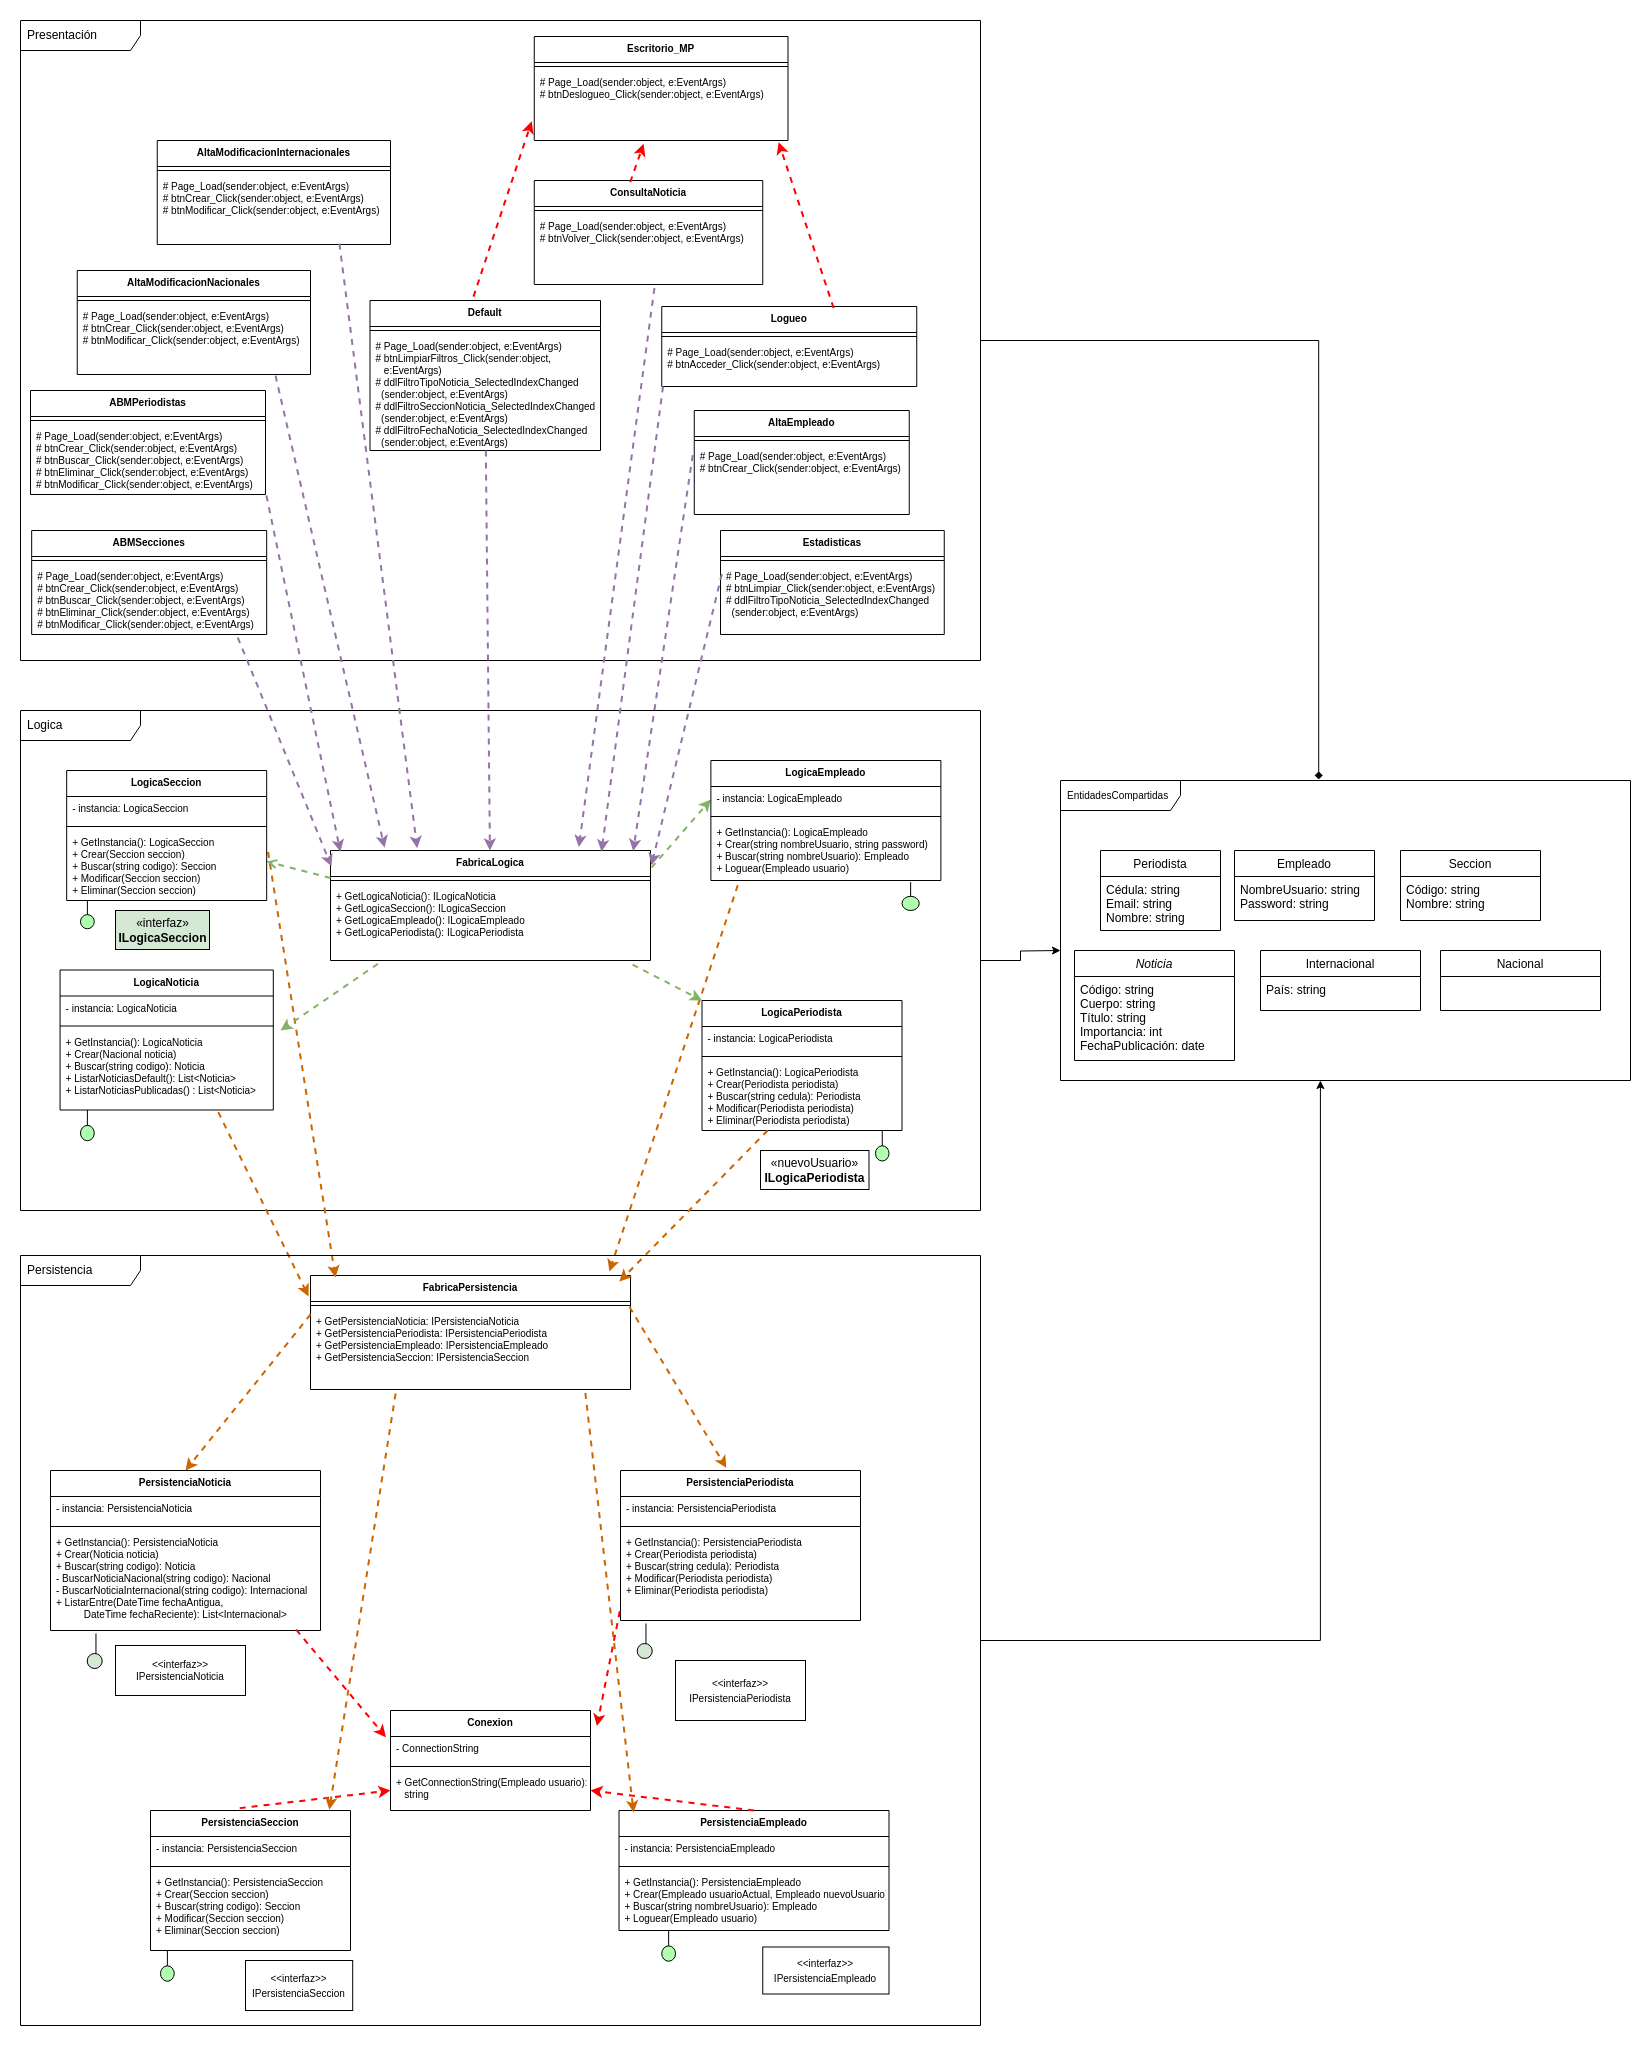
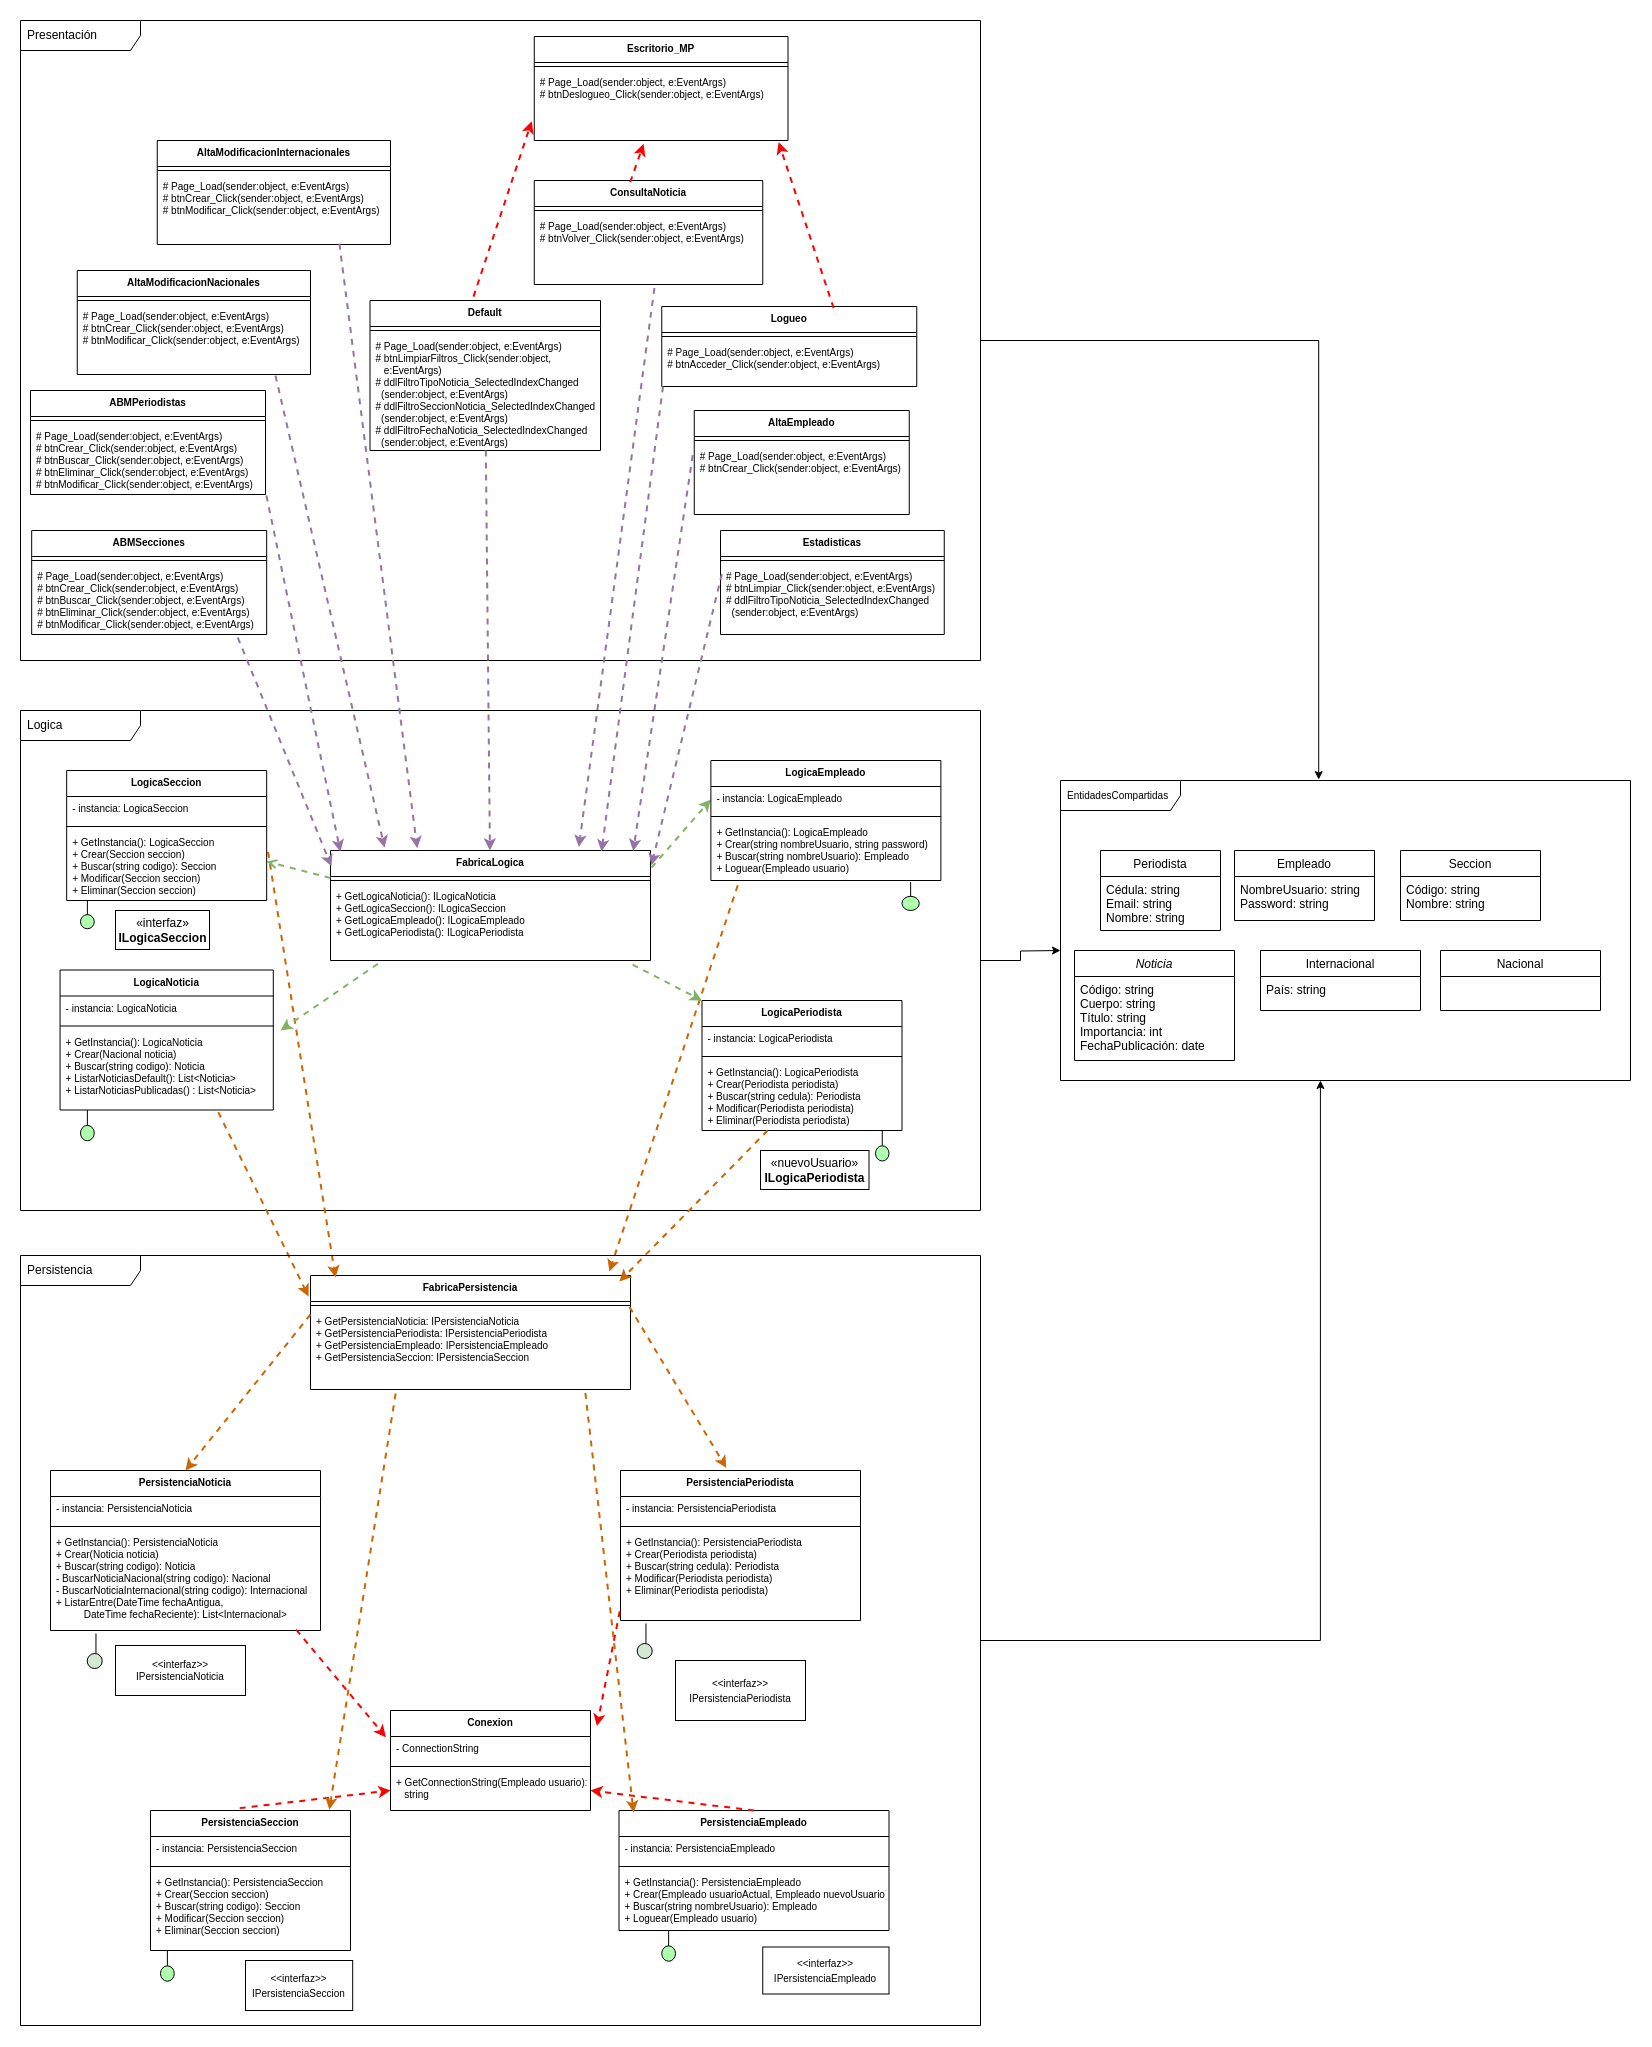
(1319, 770) -> (1319, 771)
(163, 930) -> (163, 930)
